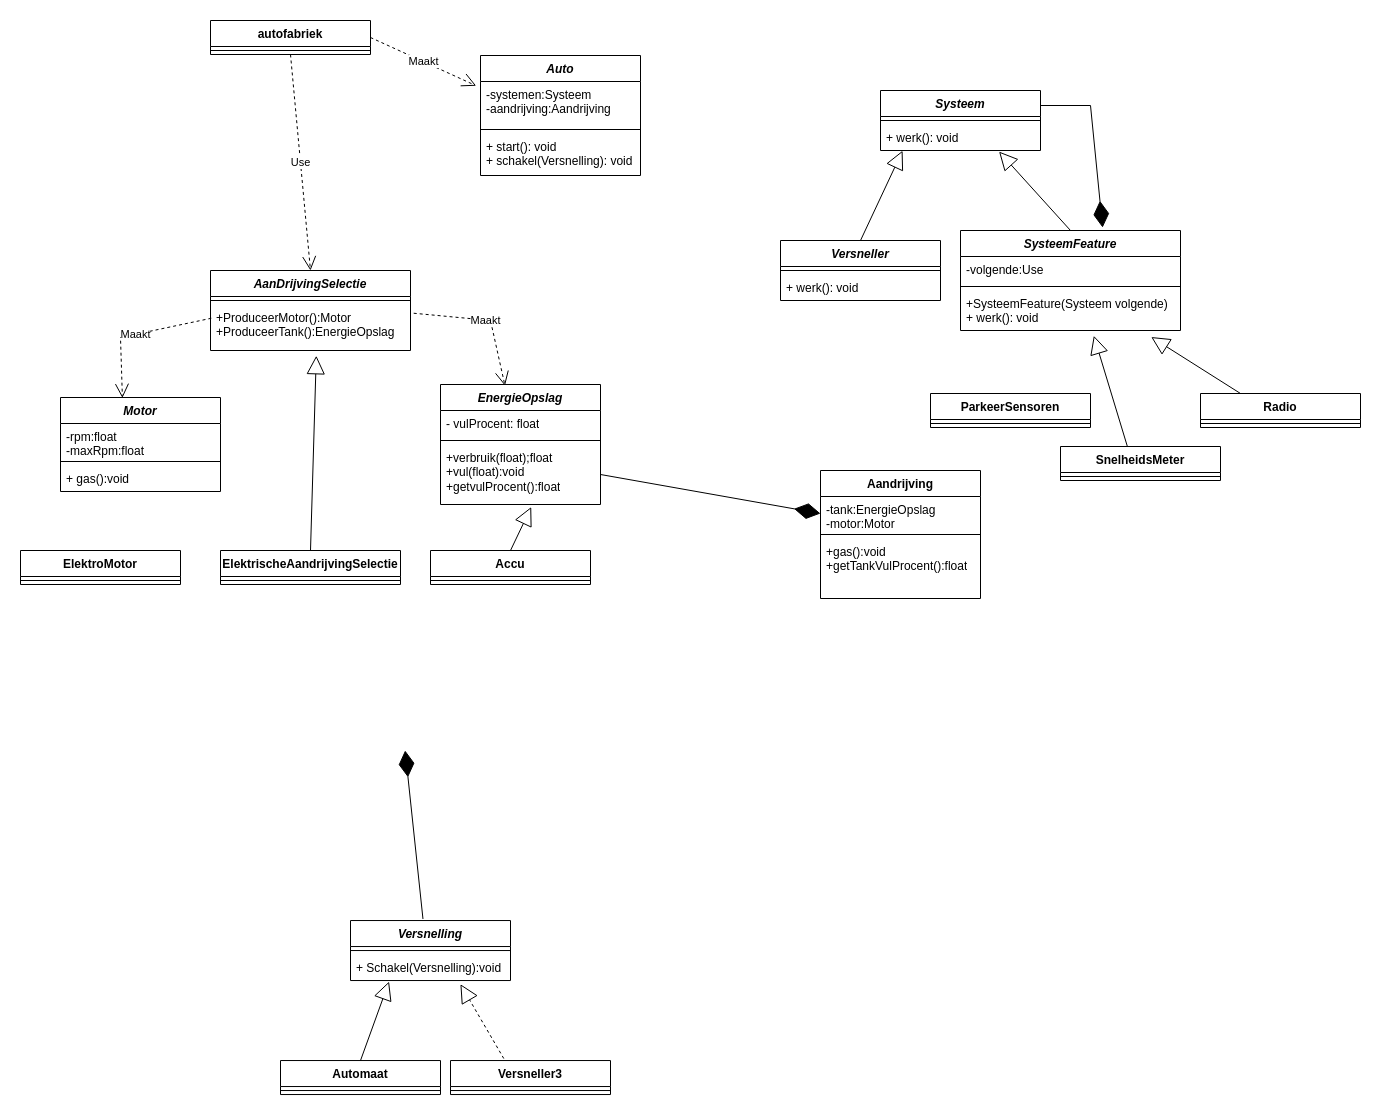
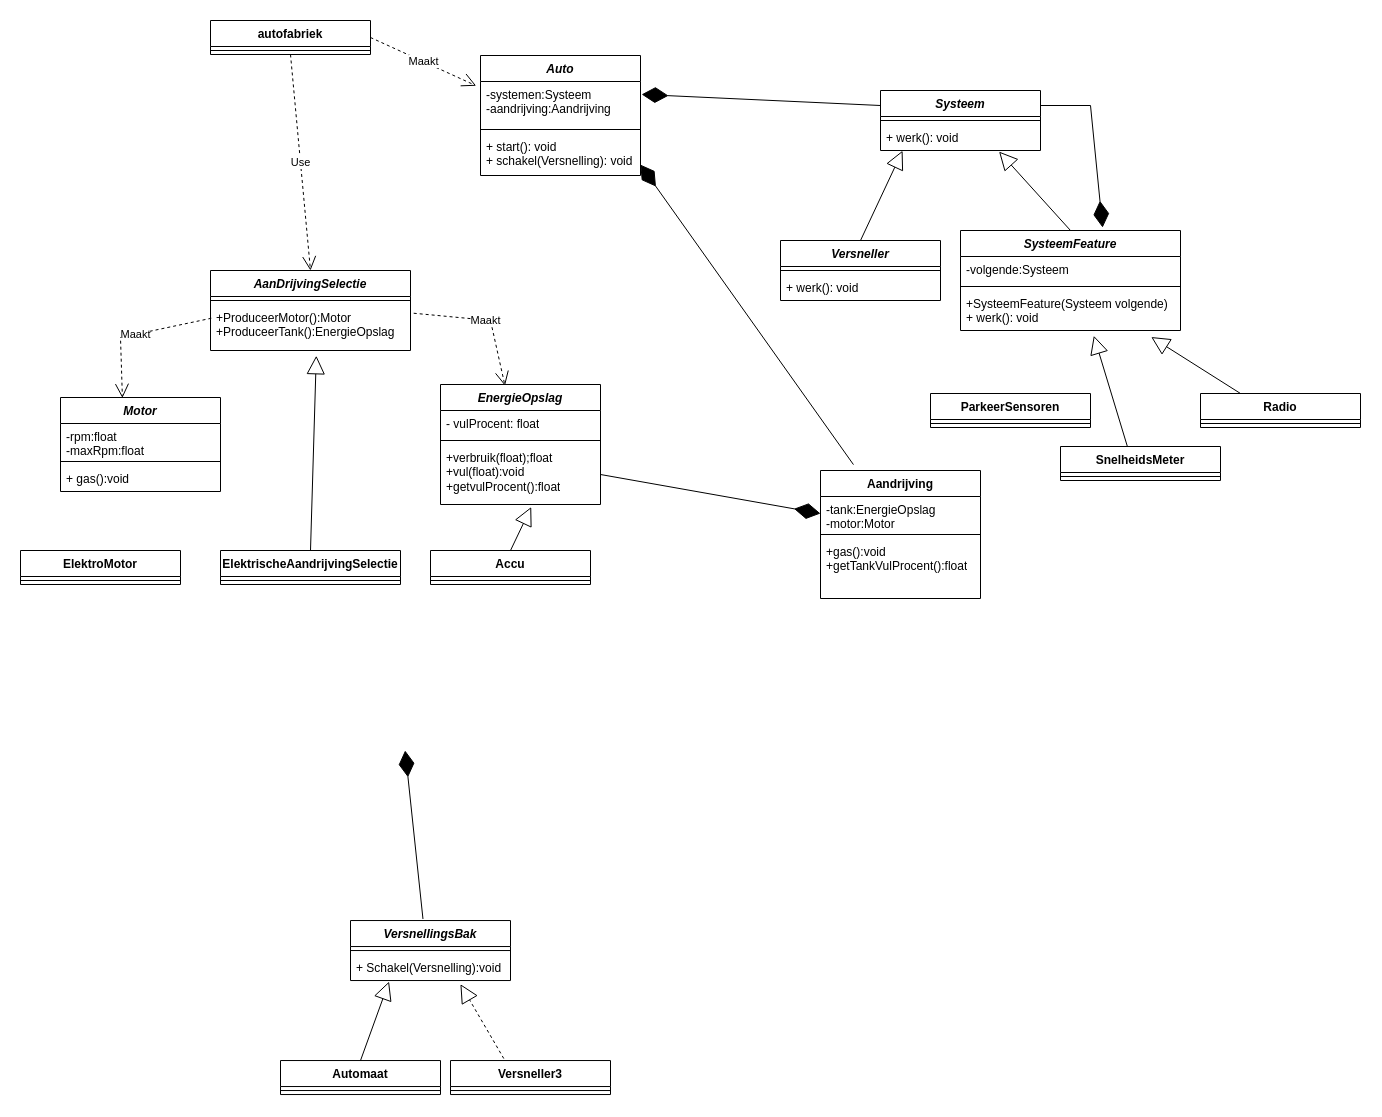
none -> (775, 101)
(1007, 271) -> (1021, 271)
none -> (754, 325)
(431, 935) -> (431, 935)
